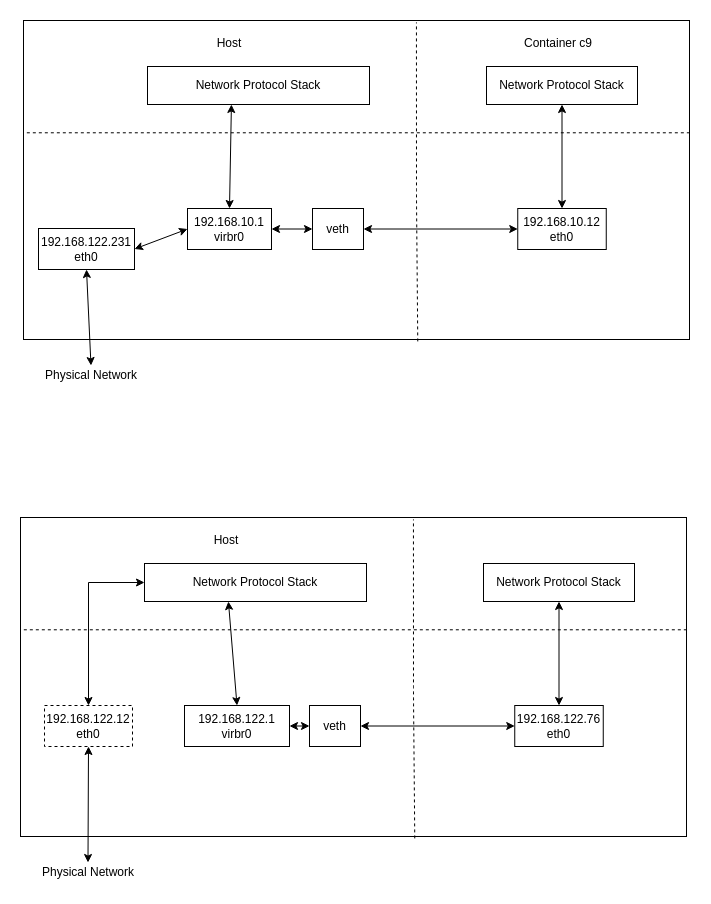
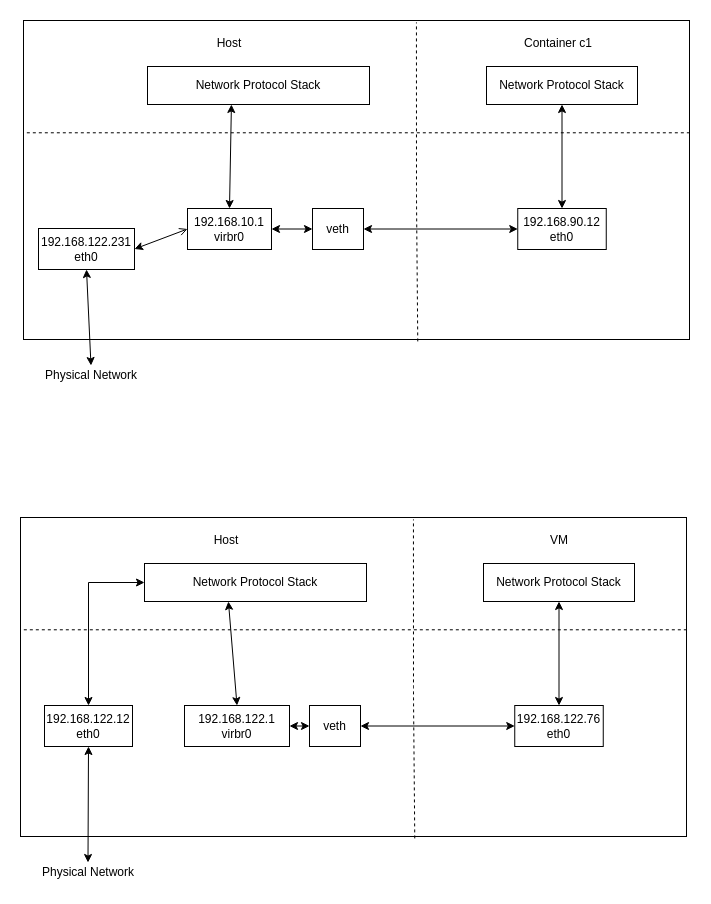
(559, 44) -> (559, 44)
(562, 230) -> (562, 230)
(180, 232) -> (182, 231)
none -> (559, 541)
(89, 726) -> (89, 726)
